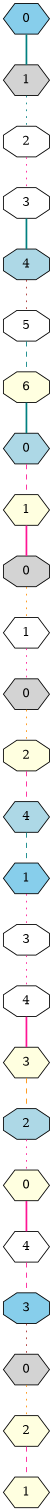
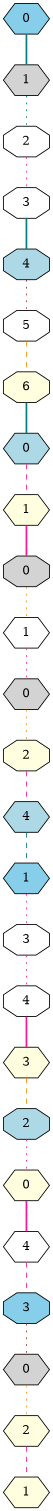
(26, 357) -> (26, 357)
